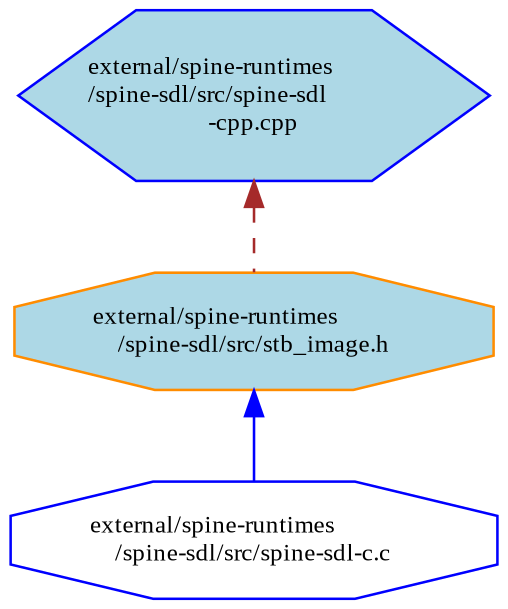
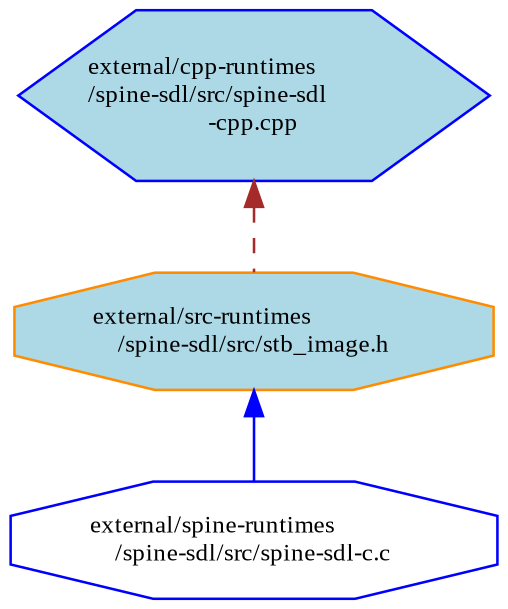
(254, 96) -> (254, 96)
(254, 331) -> (254, 331)
